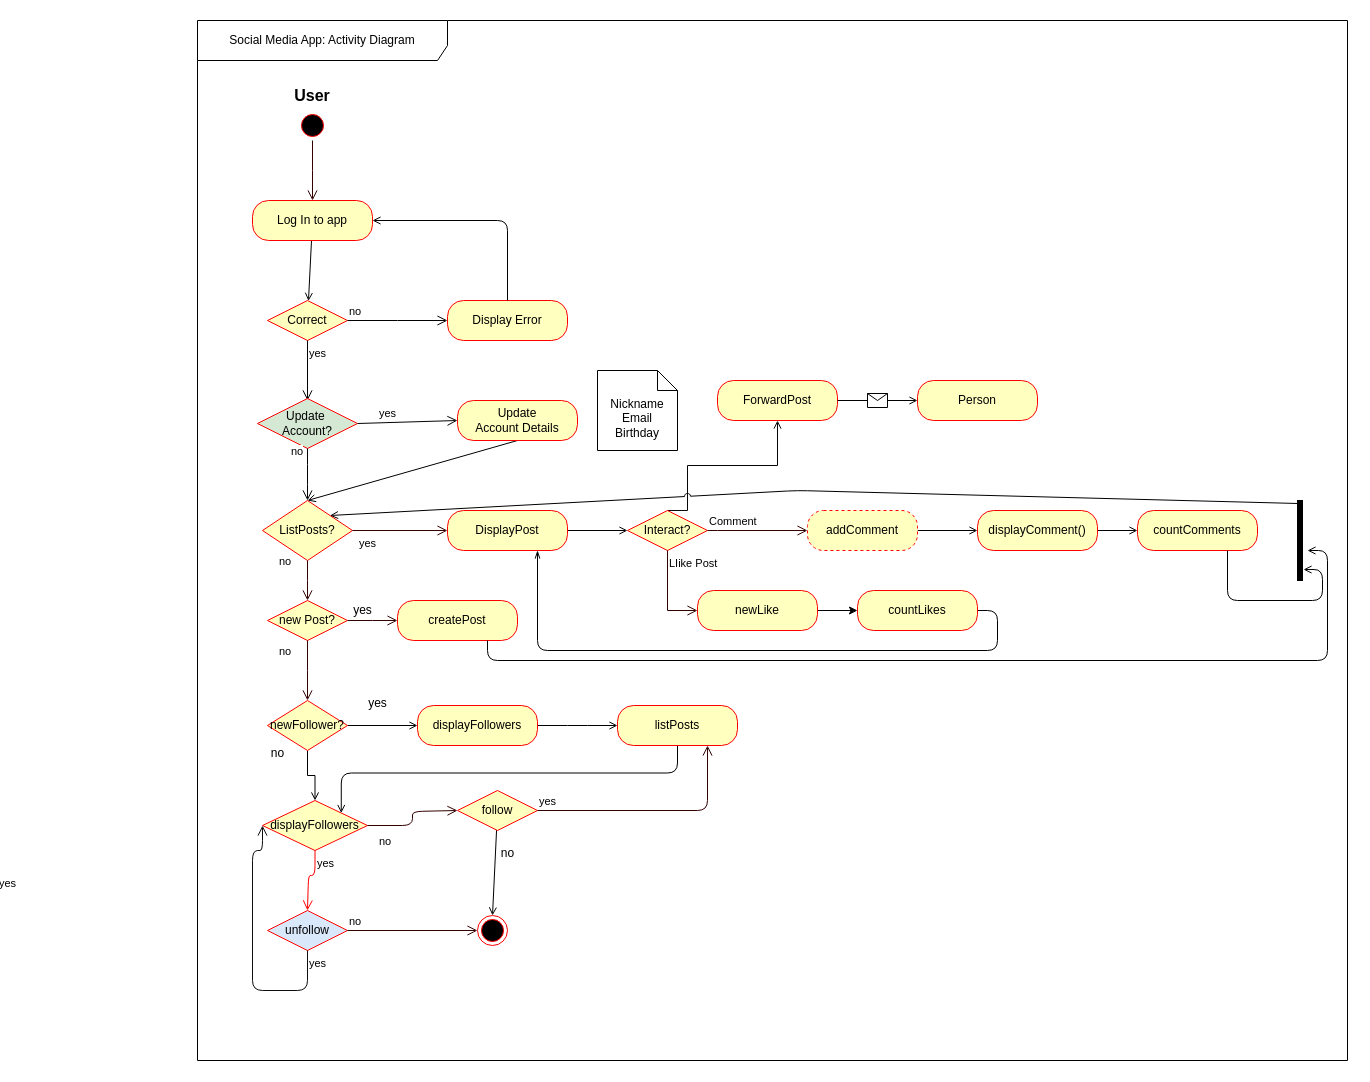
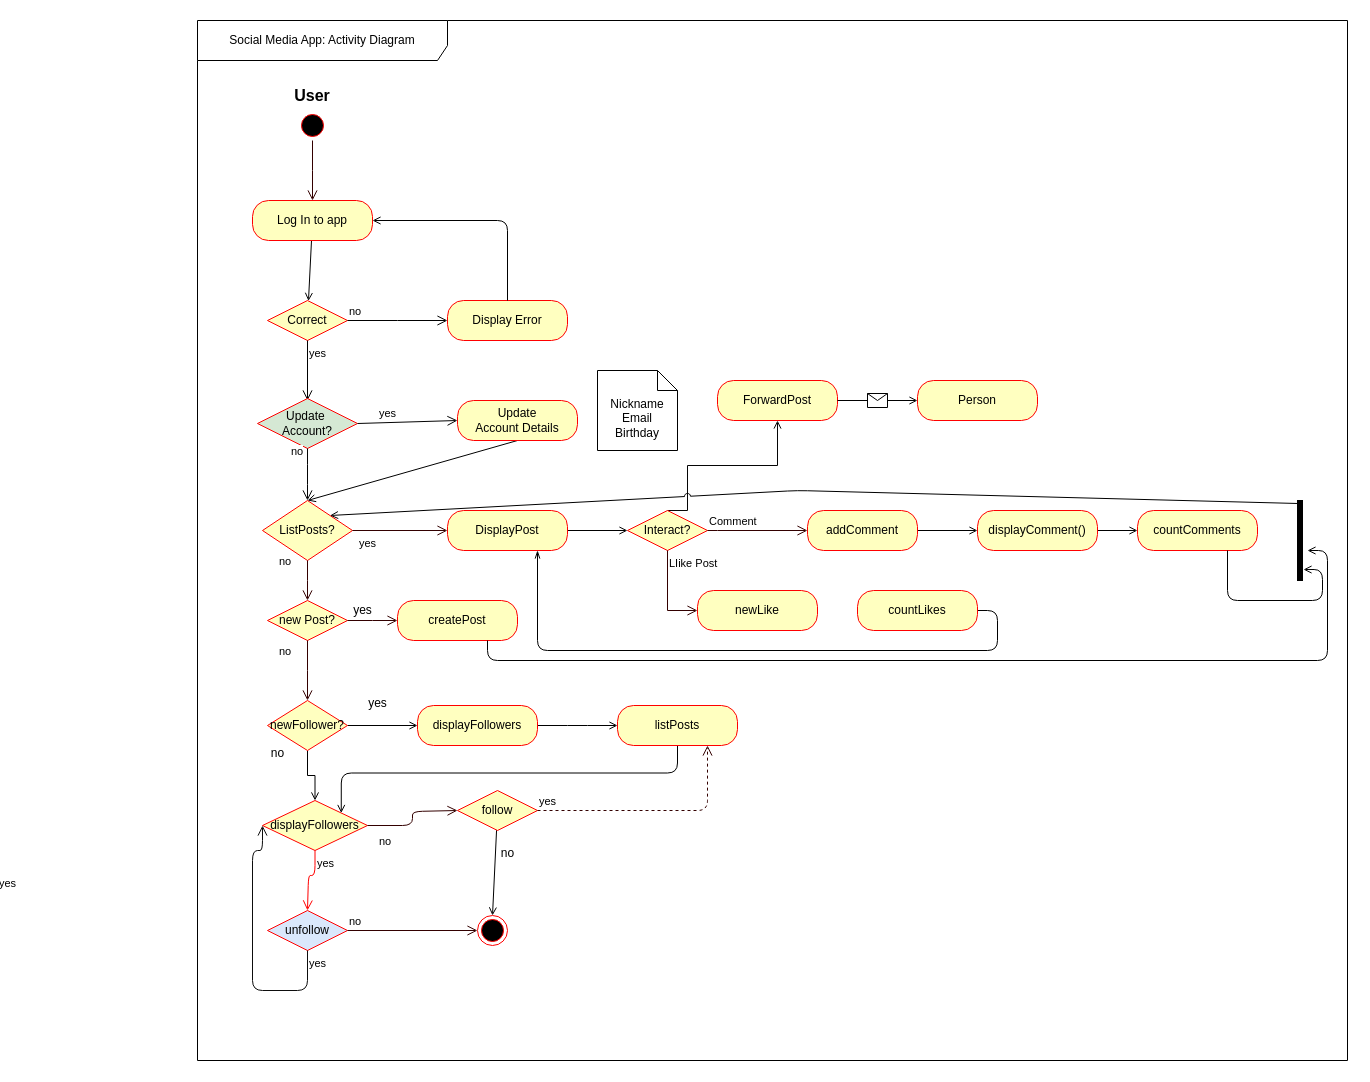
(863, 531) -> (863, 531)
(834, 611) -> none
(649, 811) -> (649, 811)
